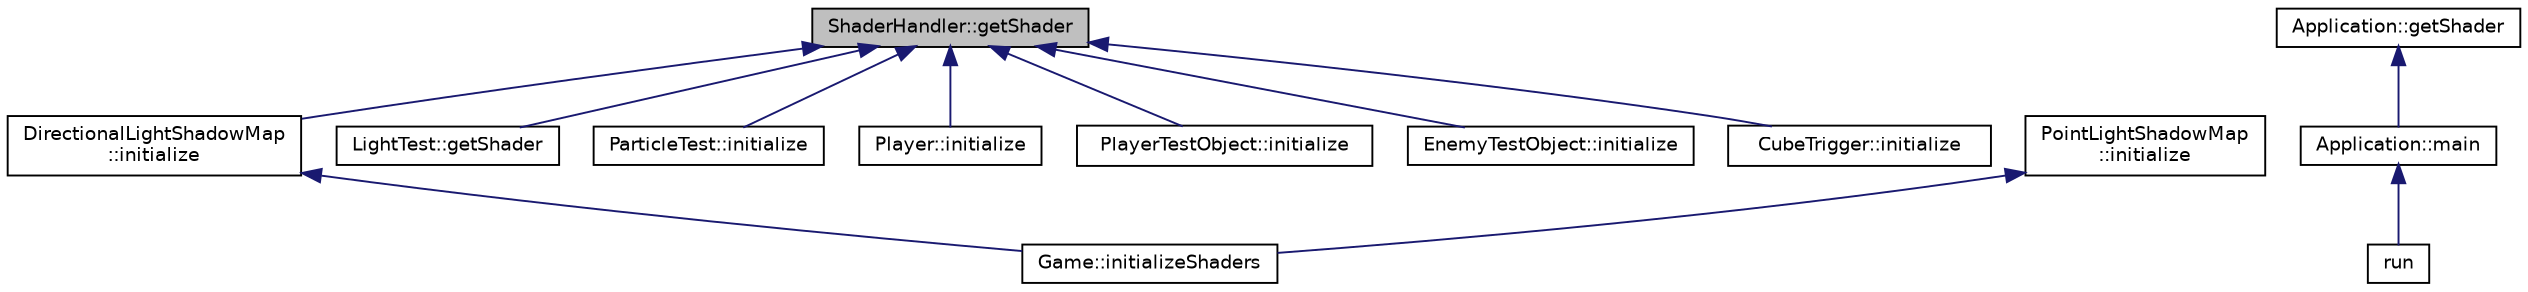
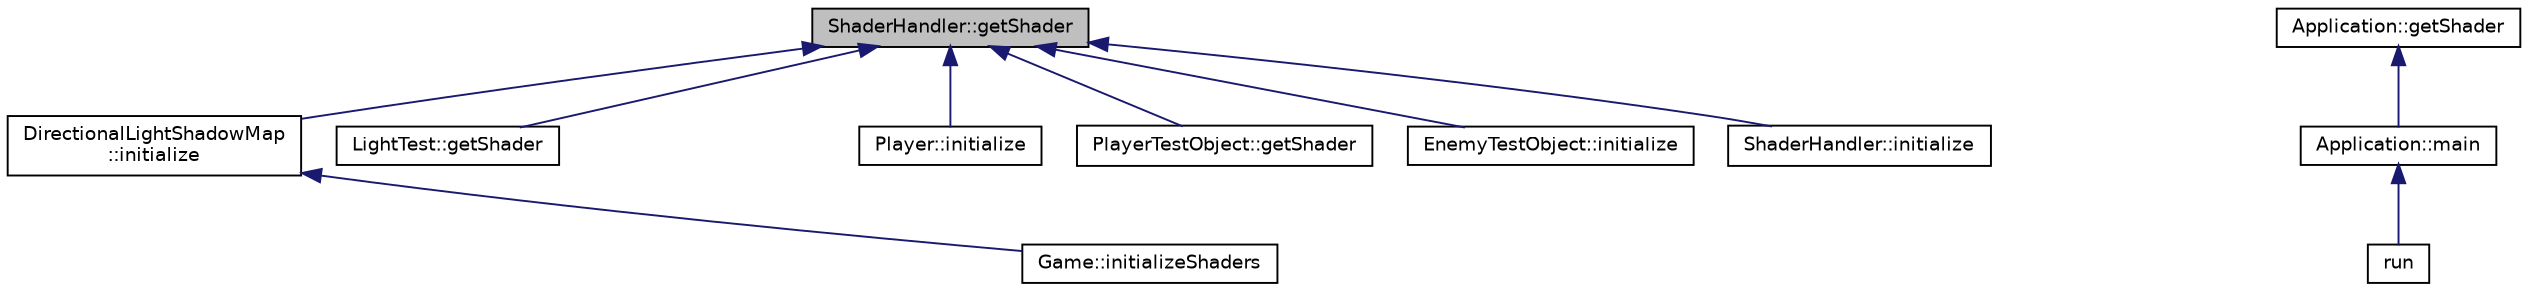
(709, 146) -> none
(1225, 146) -> (1225, 146)
(1860, 146) -> (1860, 146)
(2145, 146) -> none
